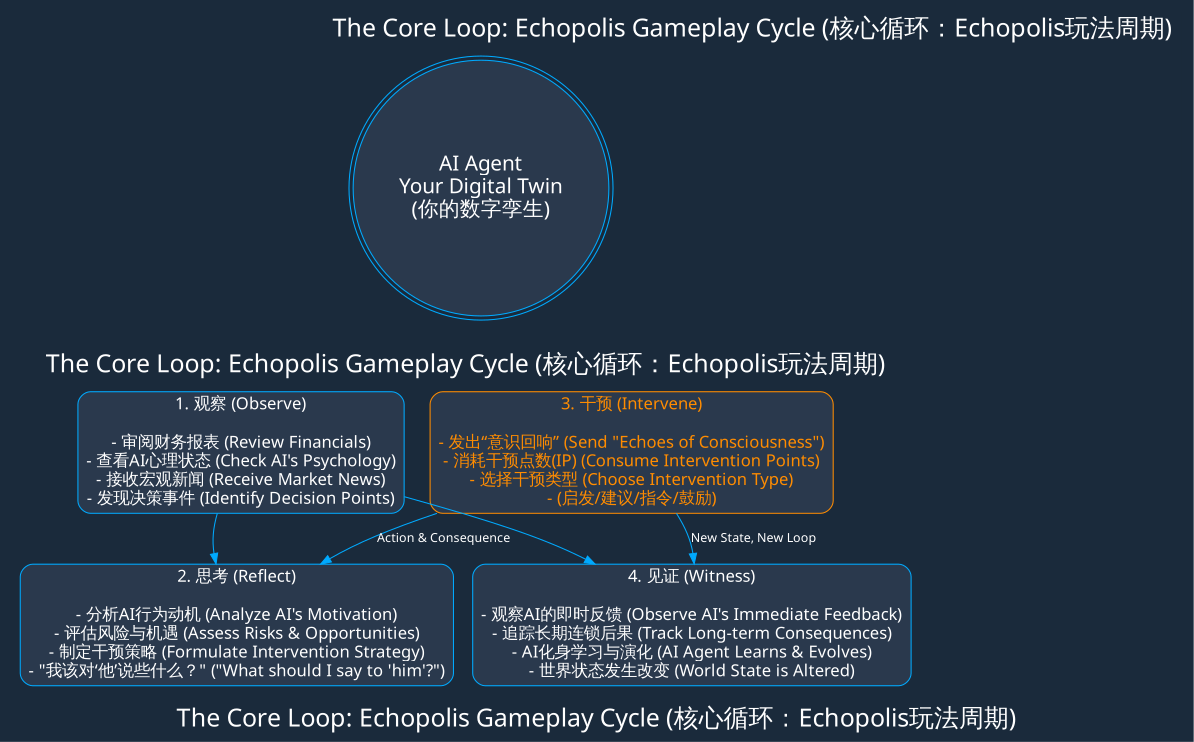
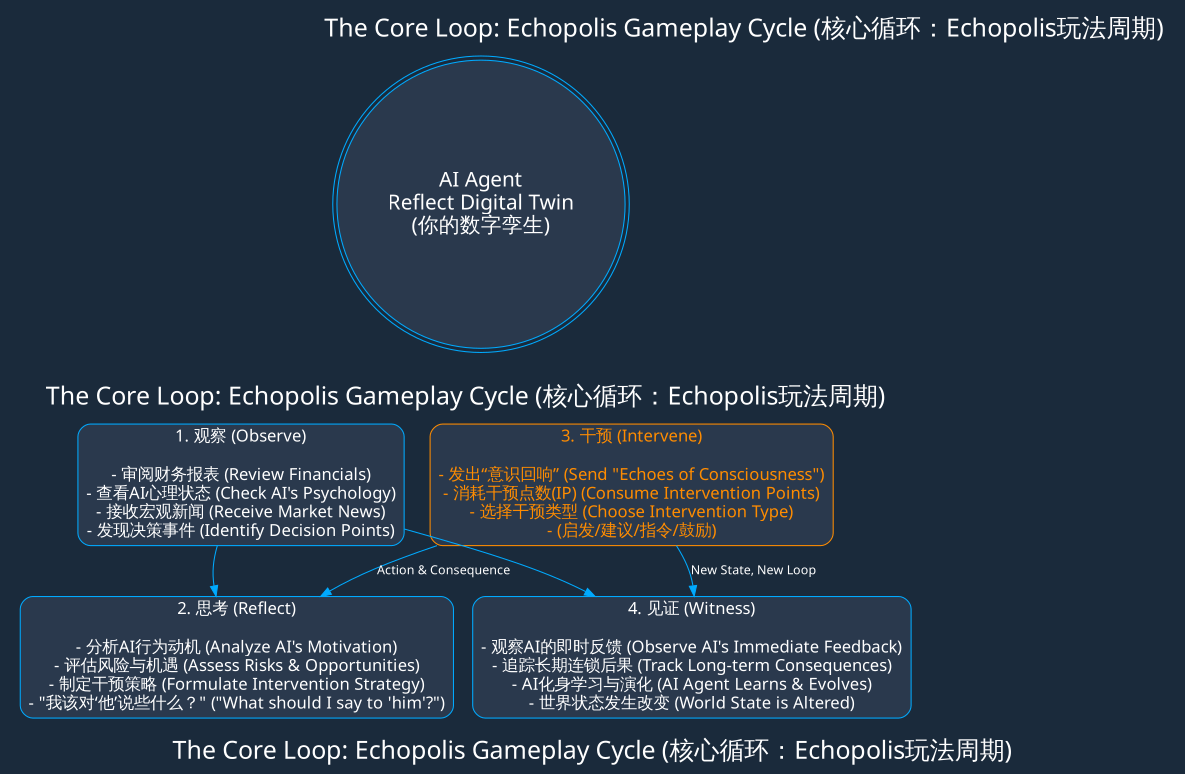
(481, 188) -> (481, 204)
